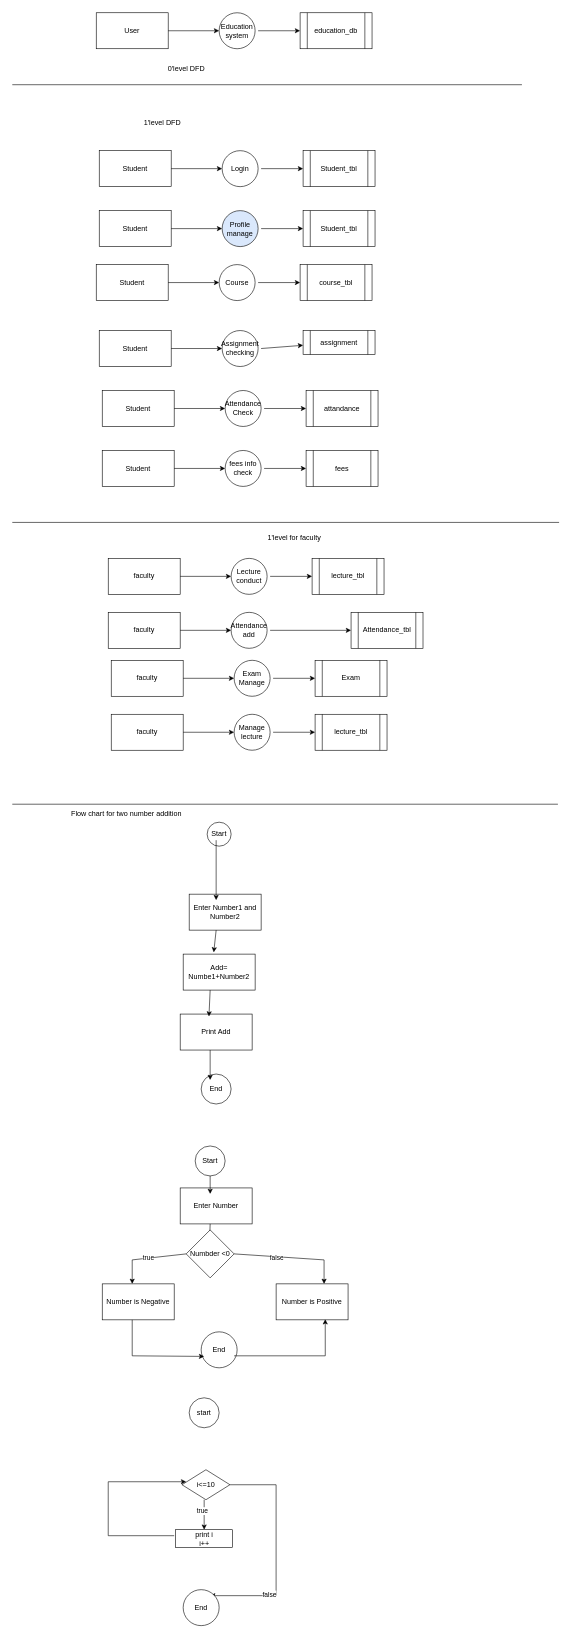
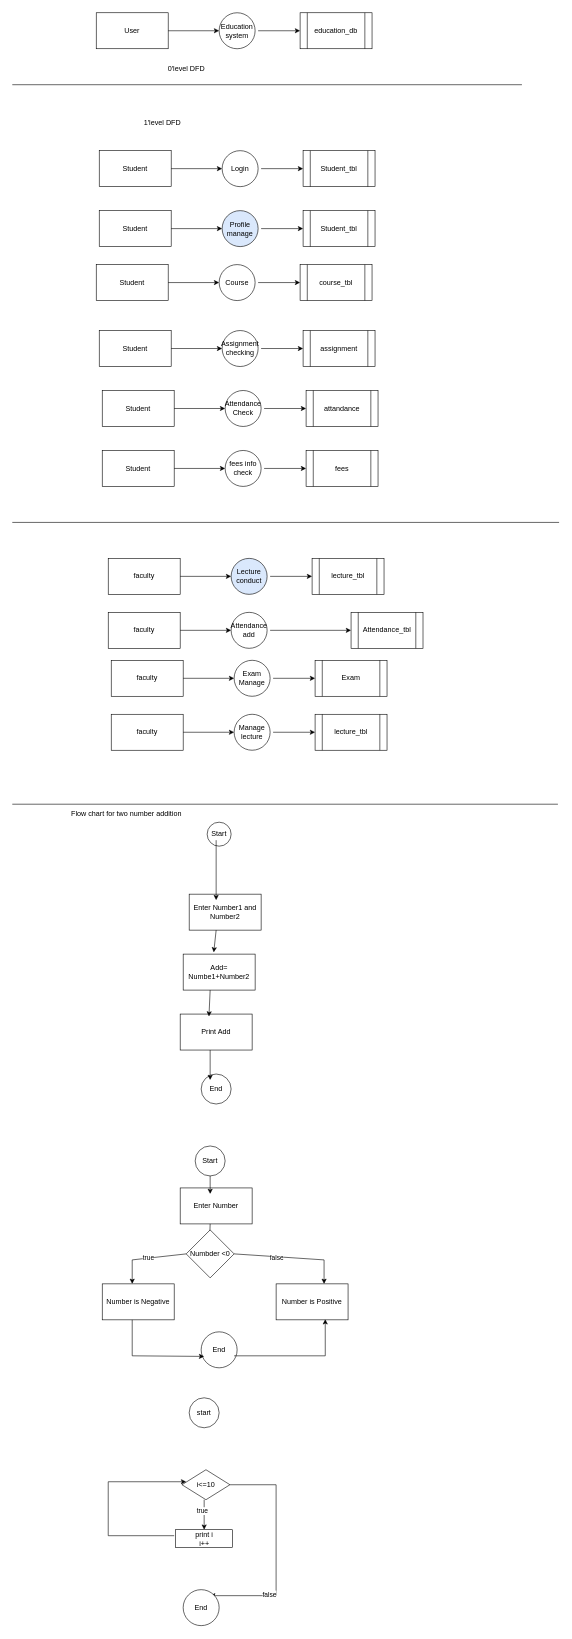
(339, 342) -> (339, 348)
(294, 542) -> none
(249, 576) -> (249, 576)
